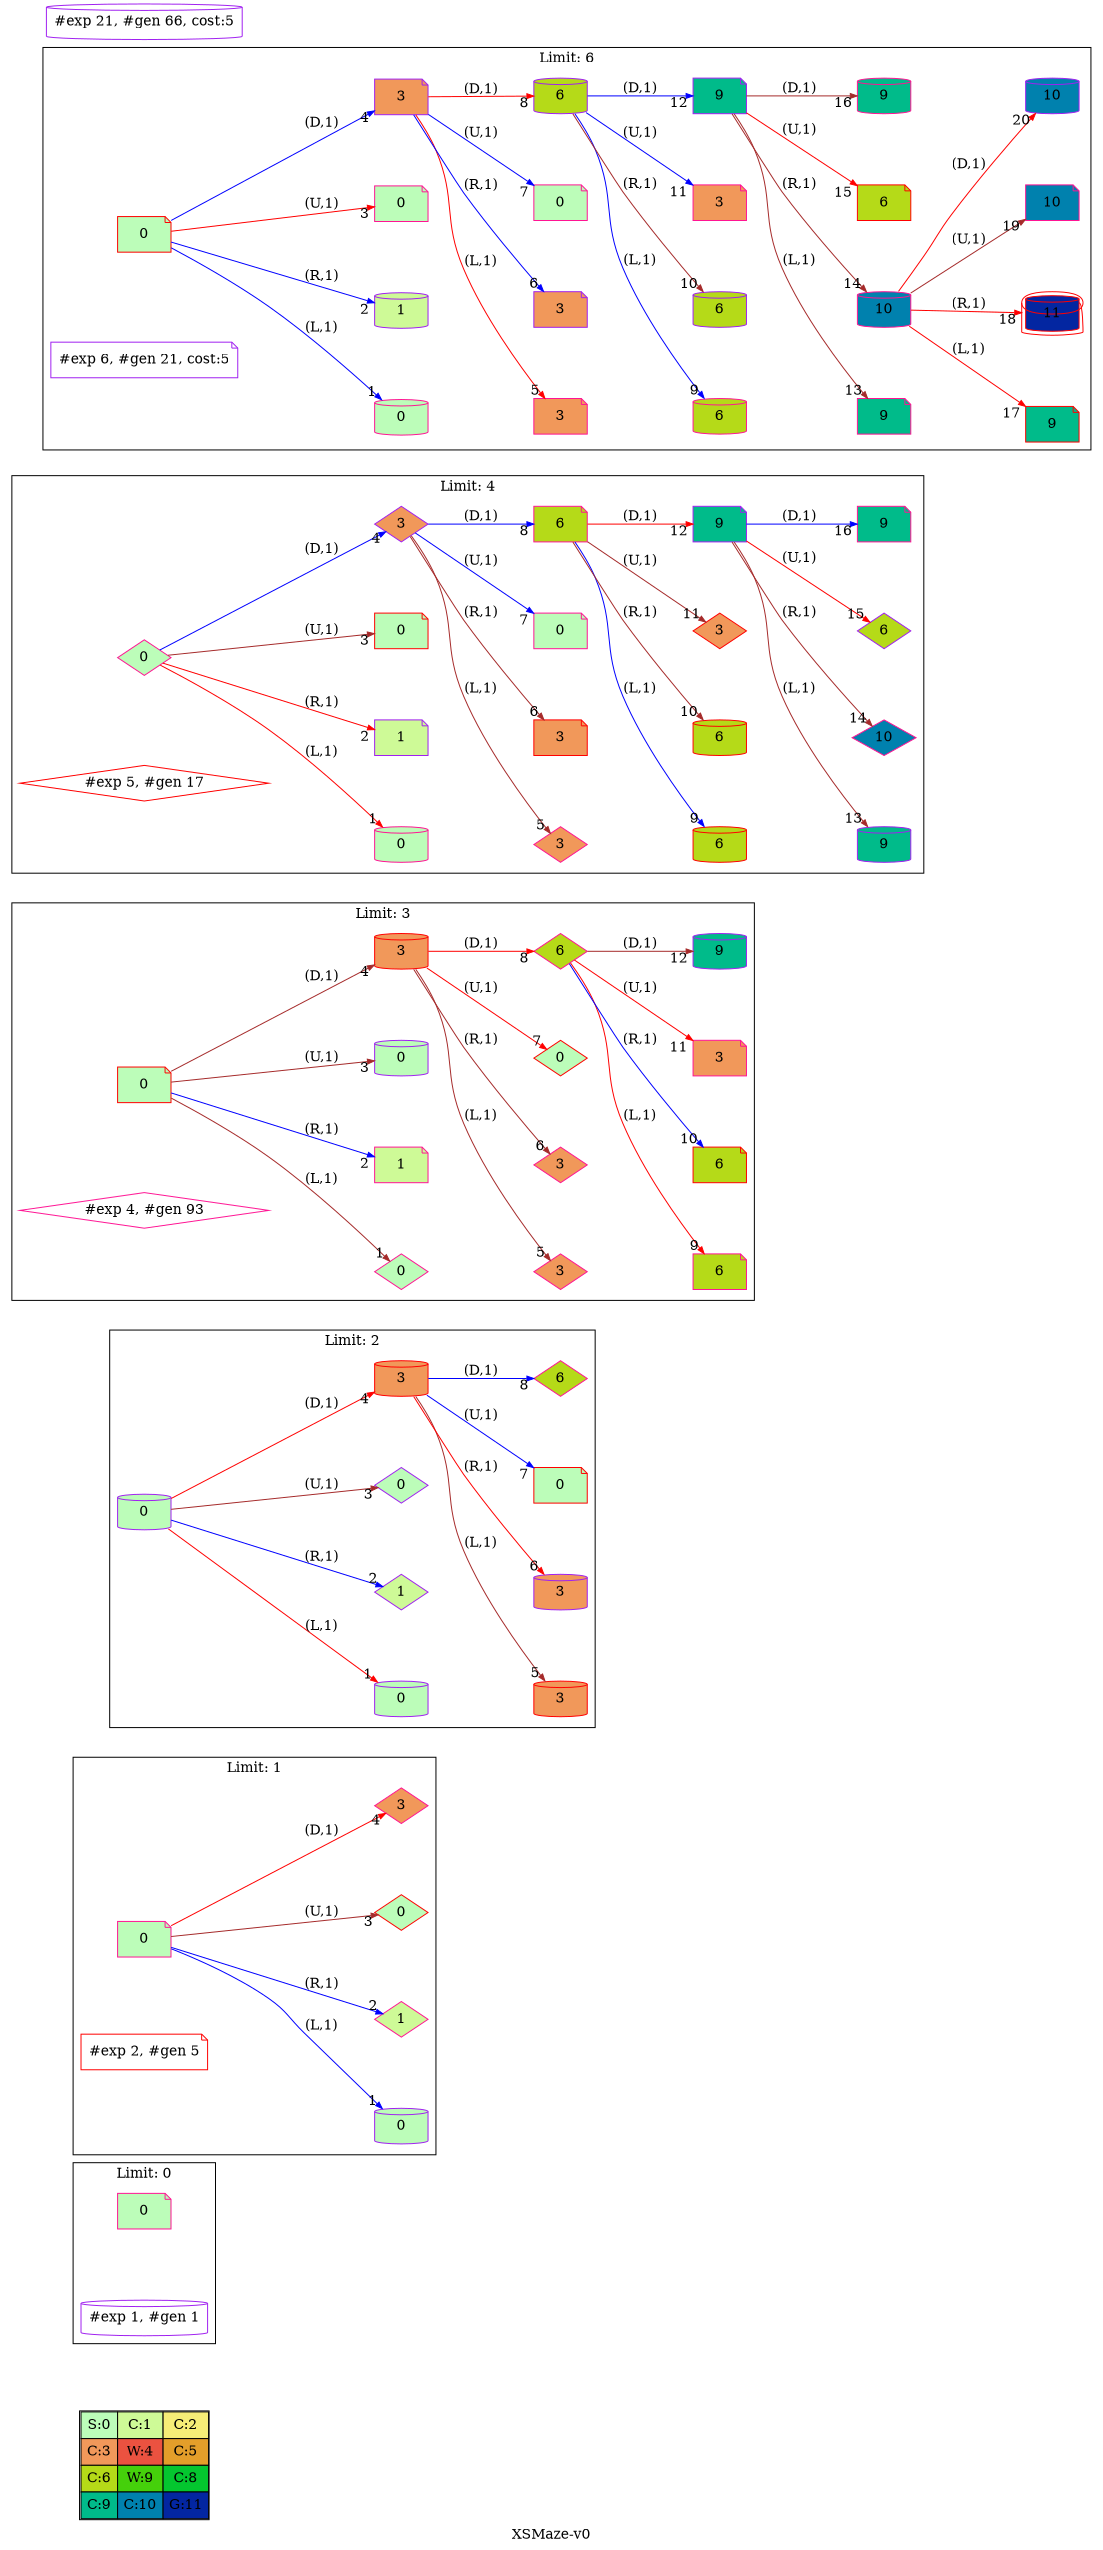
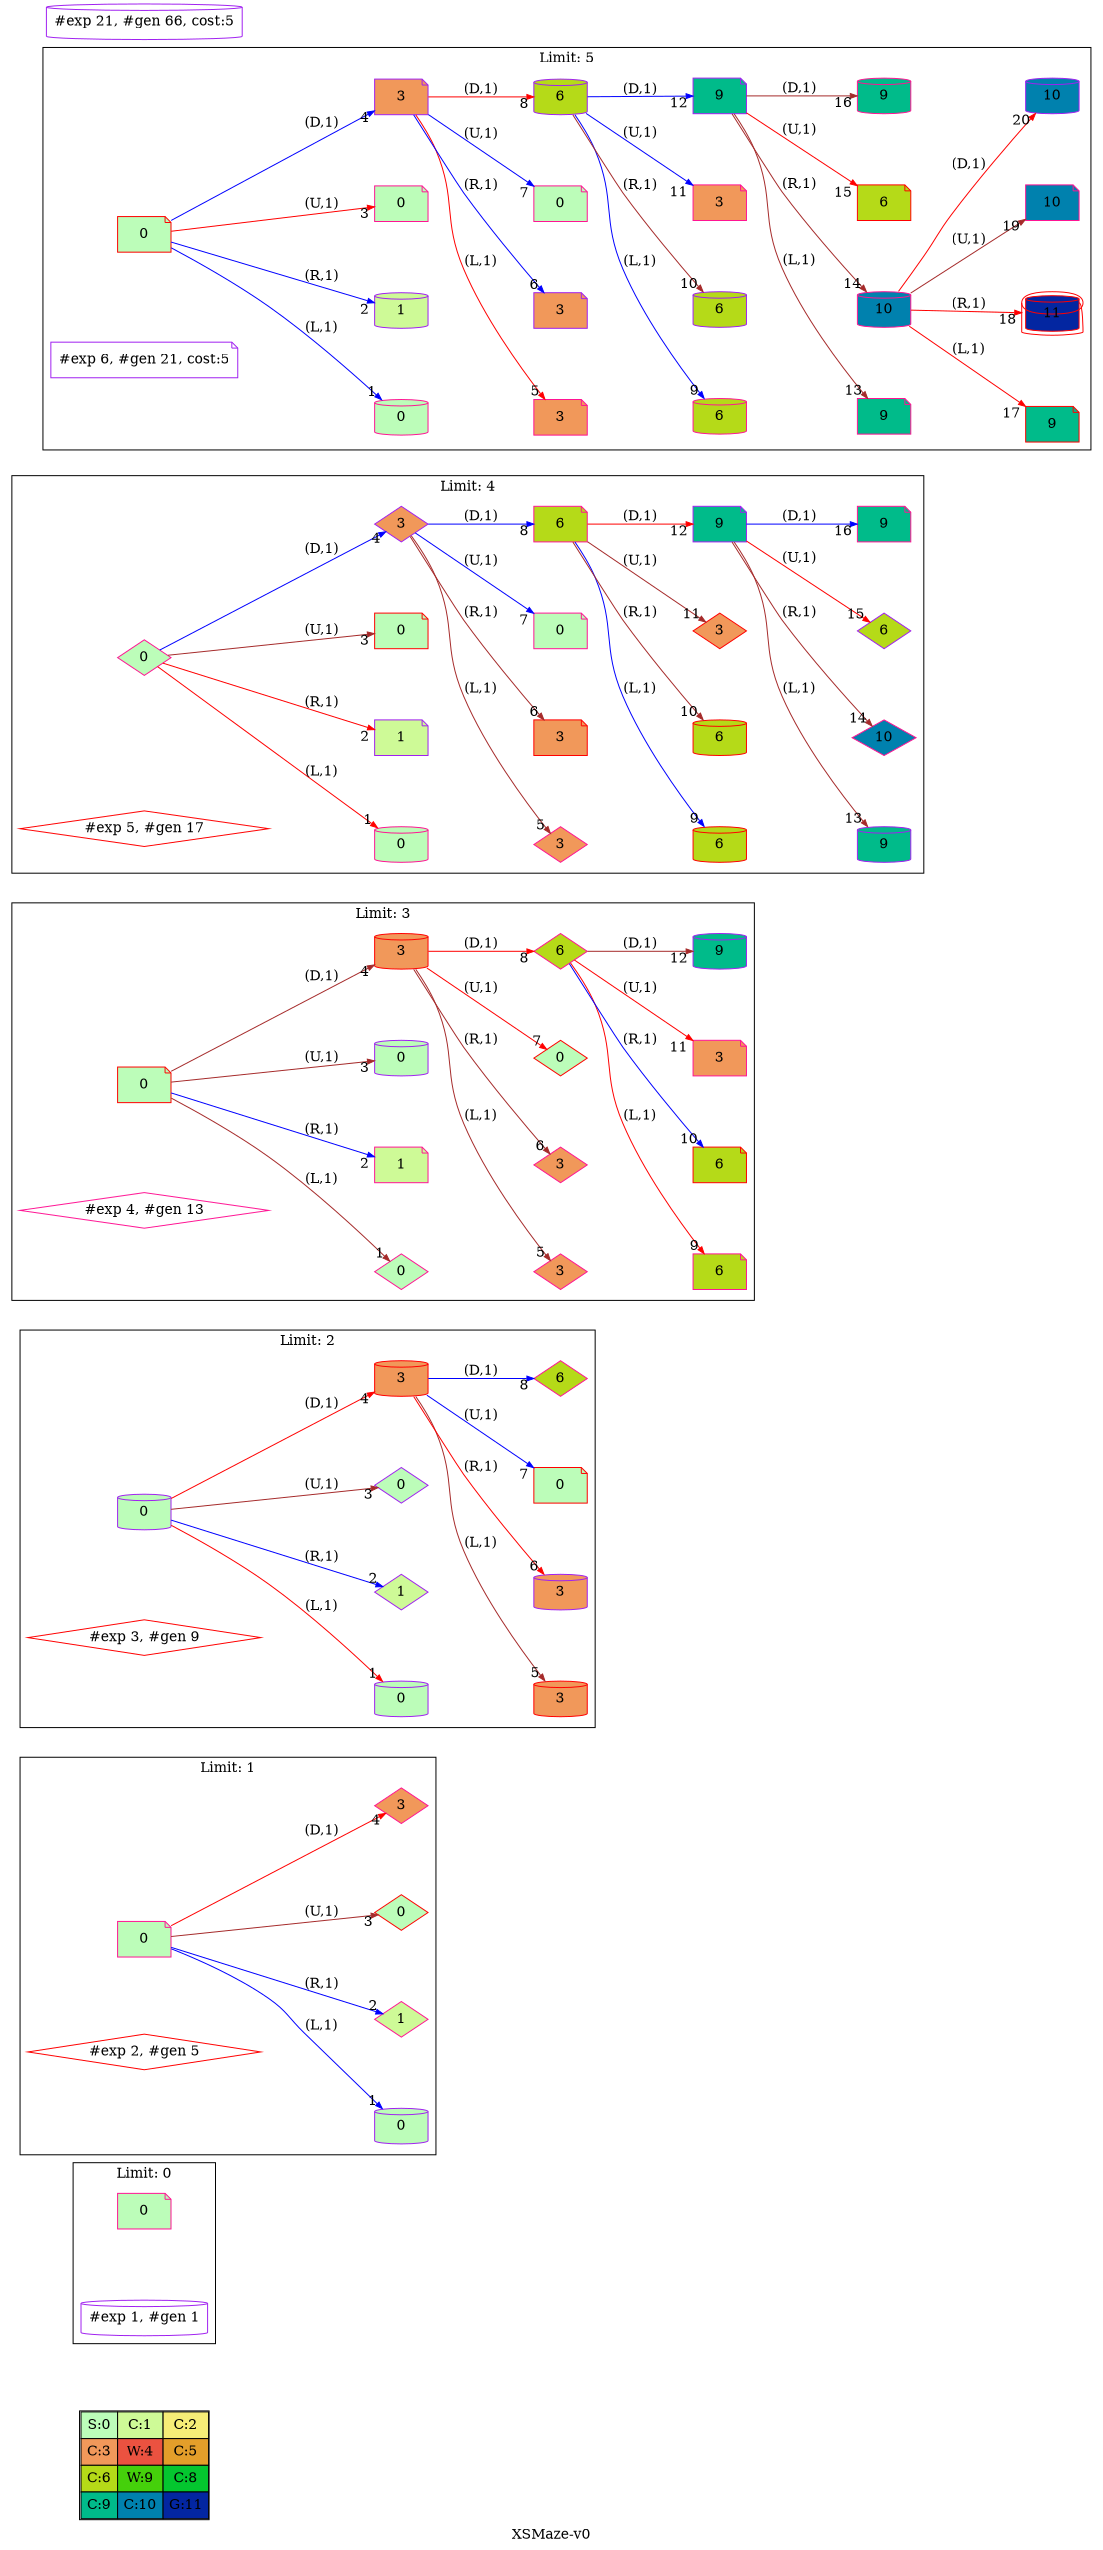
(567, 59) -> (567, 59)
(144, 1210) -> (144, 1210)
none -> (144, 1638)
(144, 2052) -> (144, 2052)
